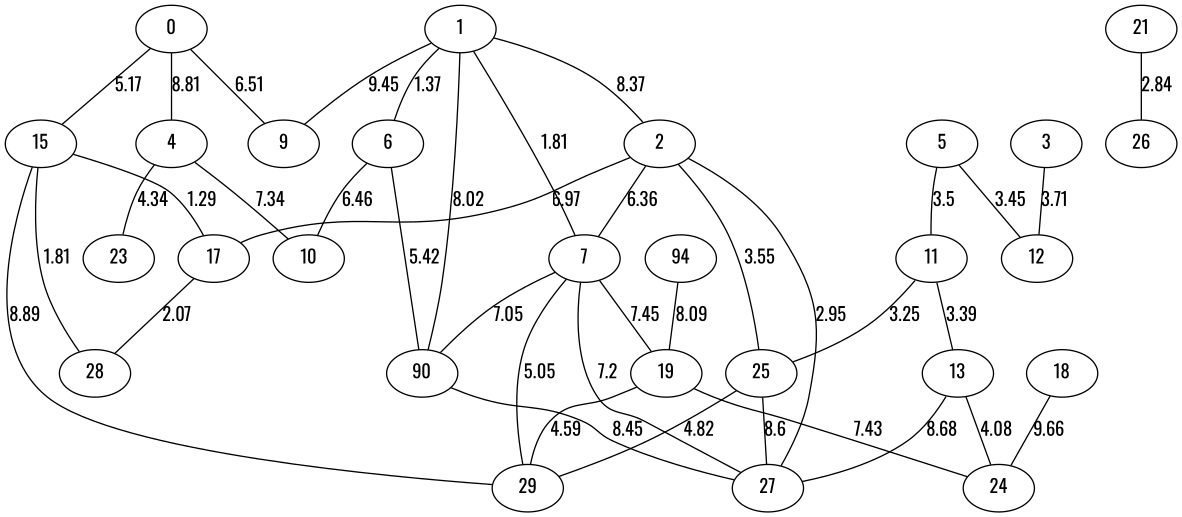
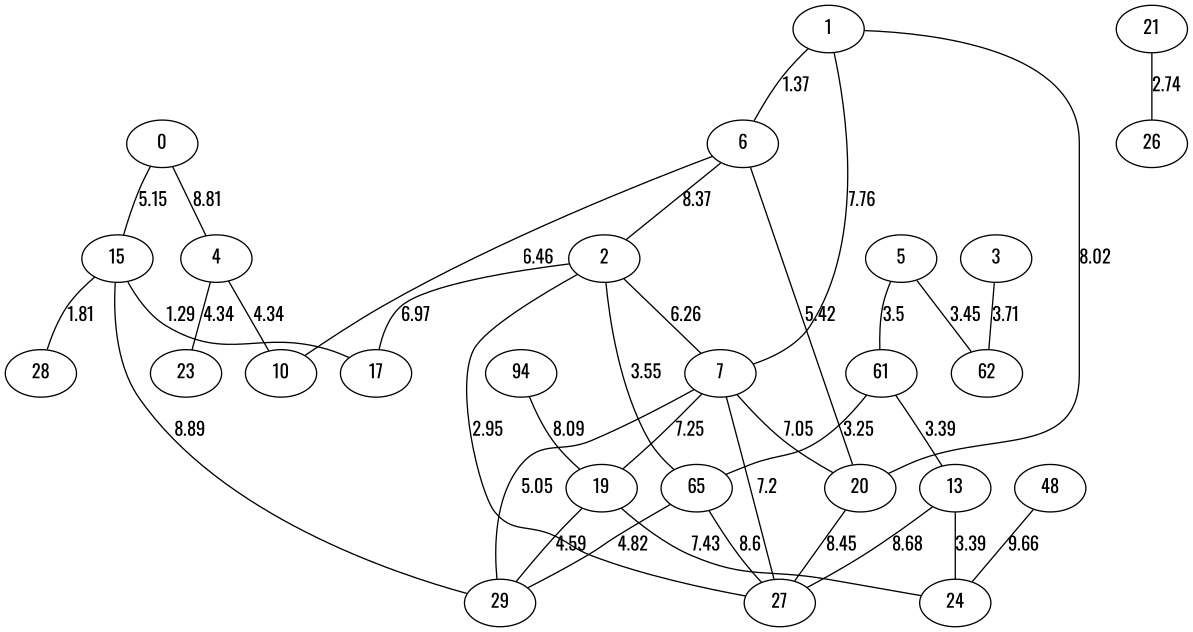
(576, 68) -> (673, 201)
(129, 86) -> (153, 201)
(1157, 86) -> (1166, 86)
(284, 144) -> none
(555, 144) -> (862, 201)
(270, 201) -> (269, 316)
(643, 201) -> (686, 316)
(932, 259) -> (881, 373)
(1037, 259) -> (987, 373)
(154, 316) -> none
(645, 316) -> (690, 431)
(422, 373) -> (860, 488)
(761, 373) -> (697, 488)
(1062, 373) -> (1050, 488)
(997, 431) -> (971, 546)
